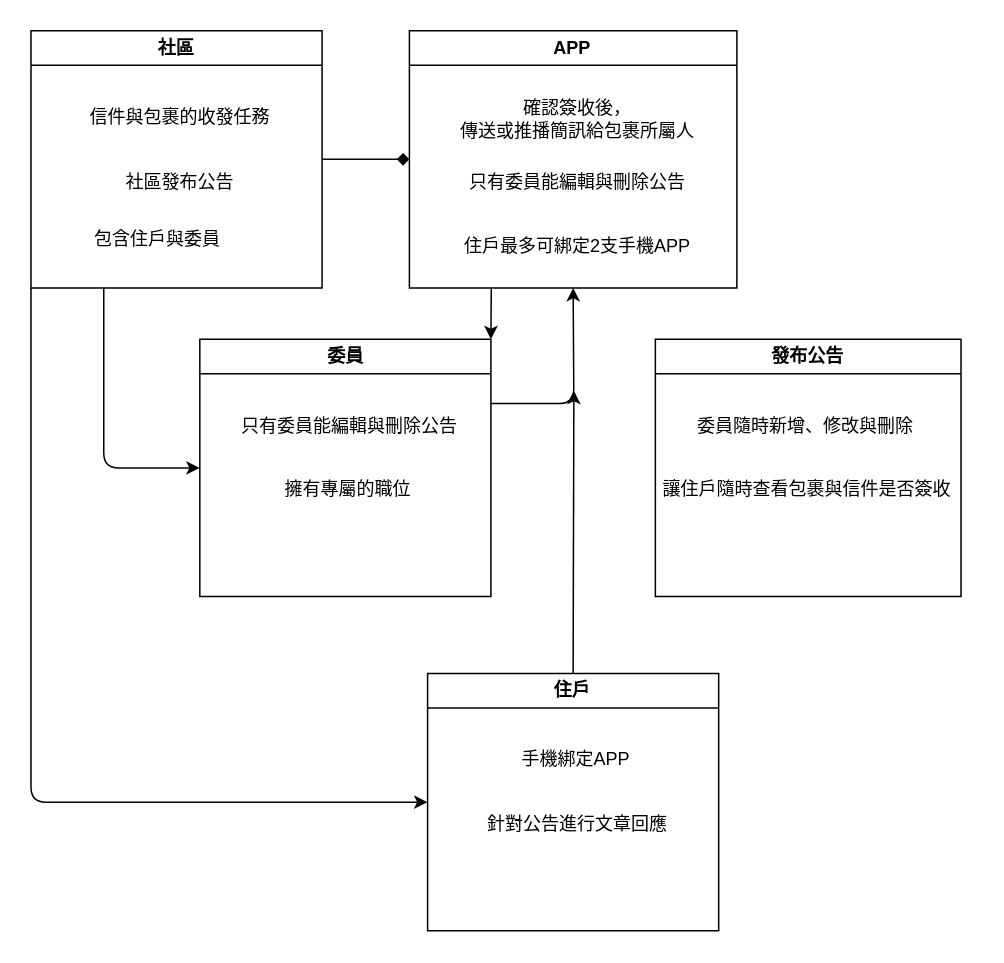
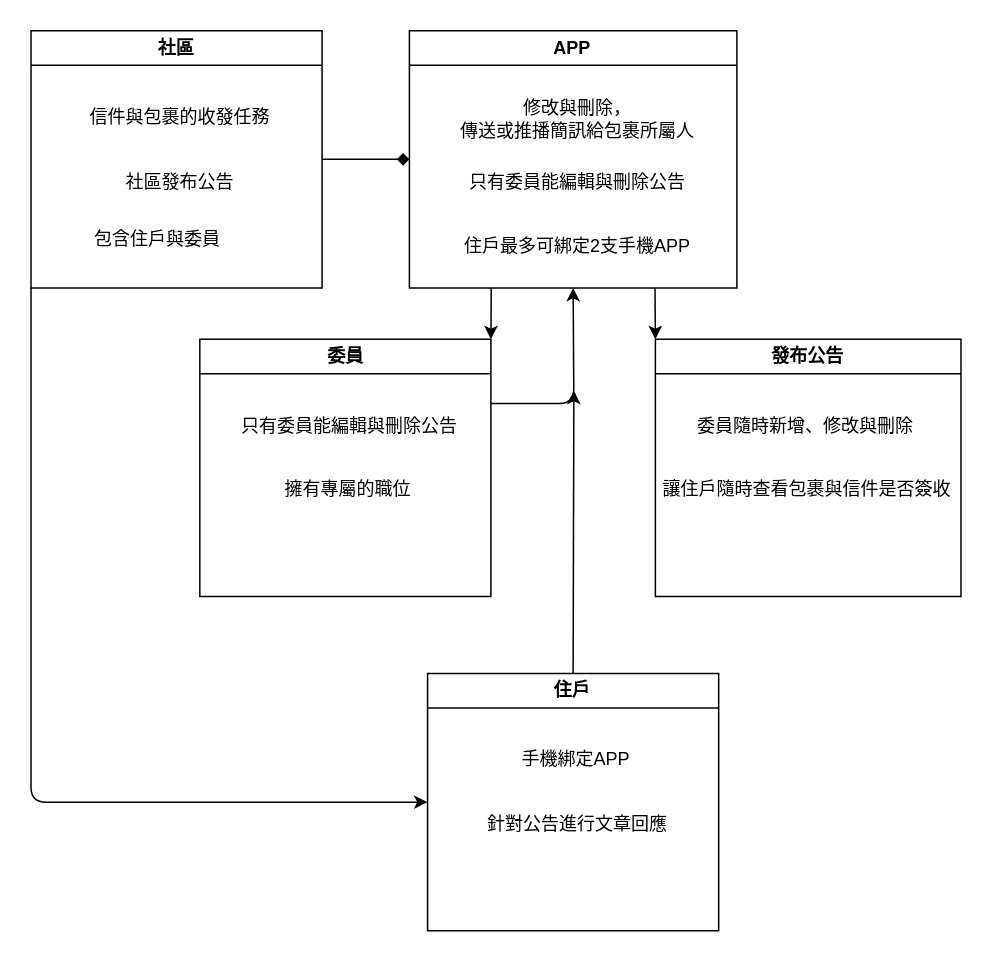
(578, 119) -> (578, 119)
none -> (655, 308)
(104, 416) -> none
